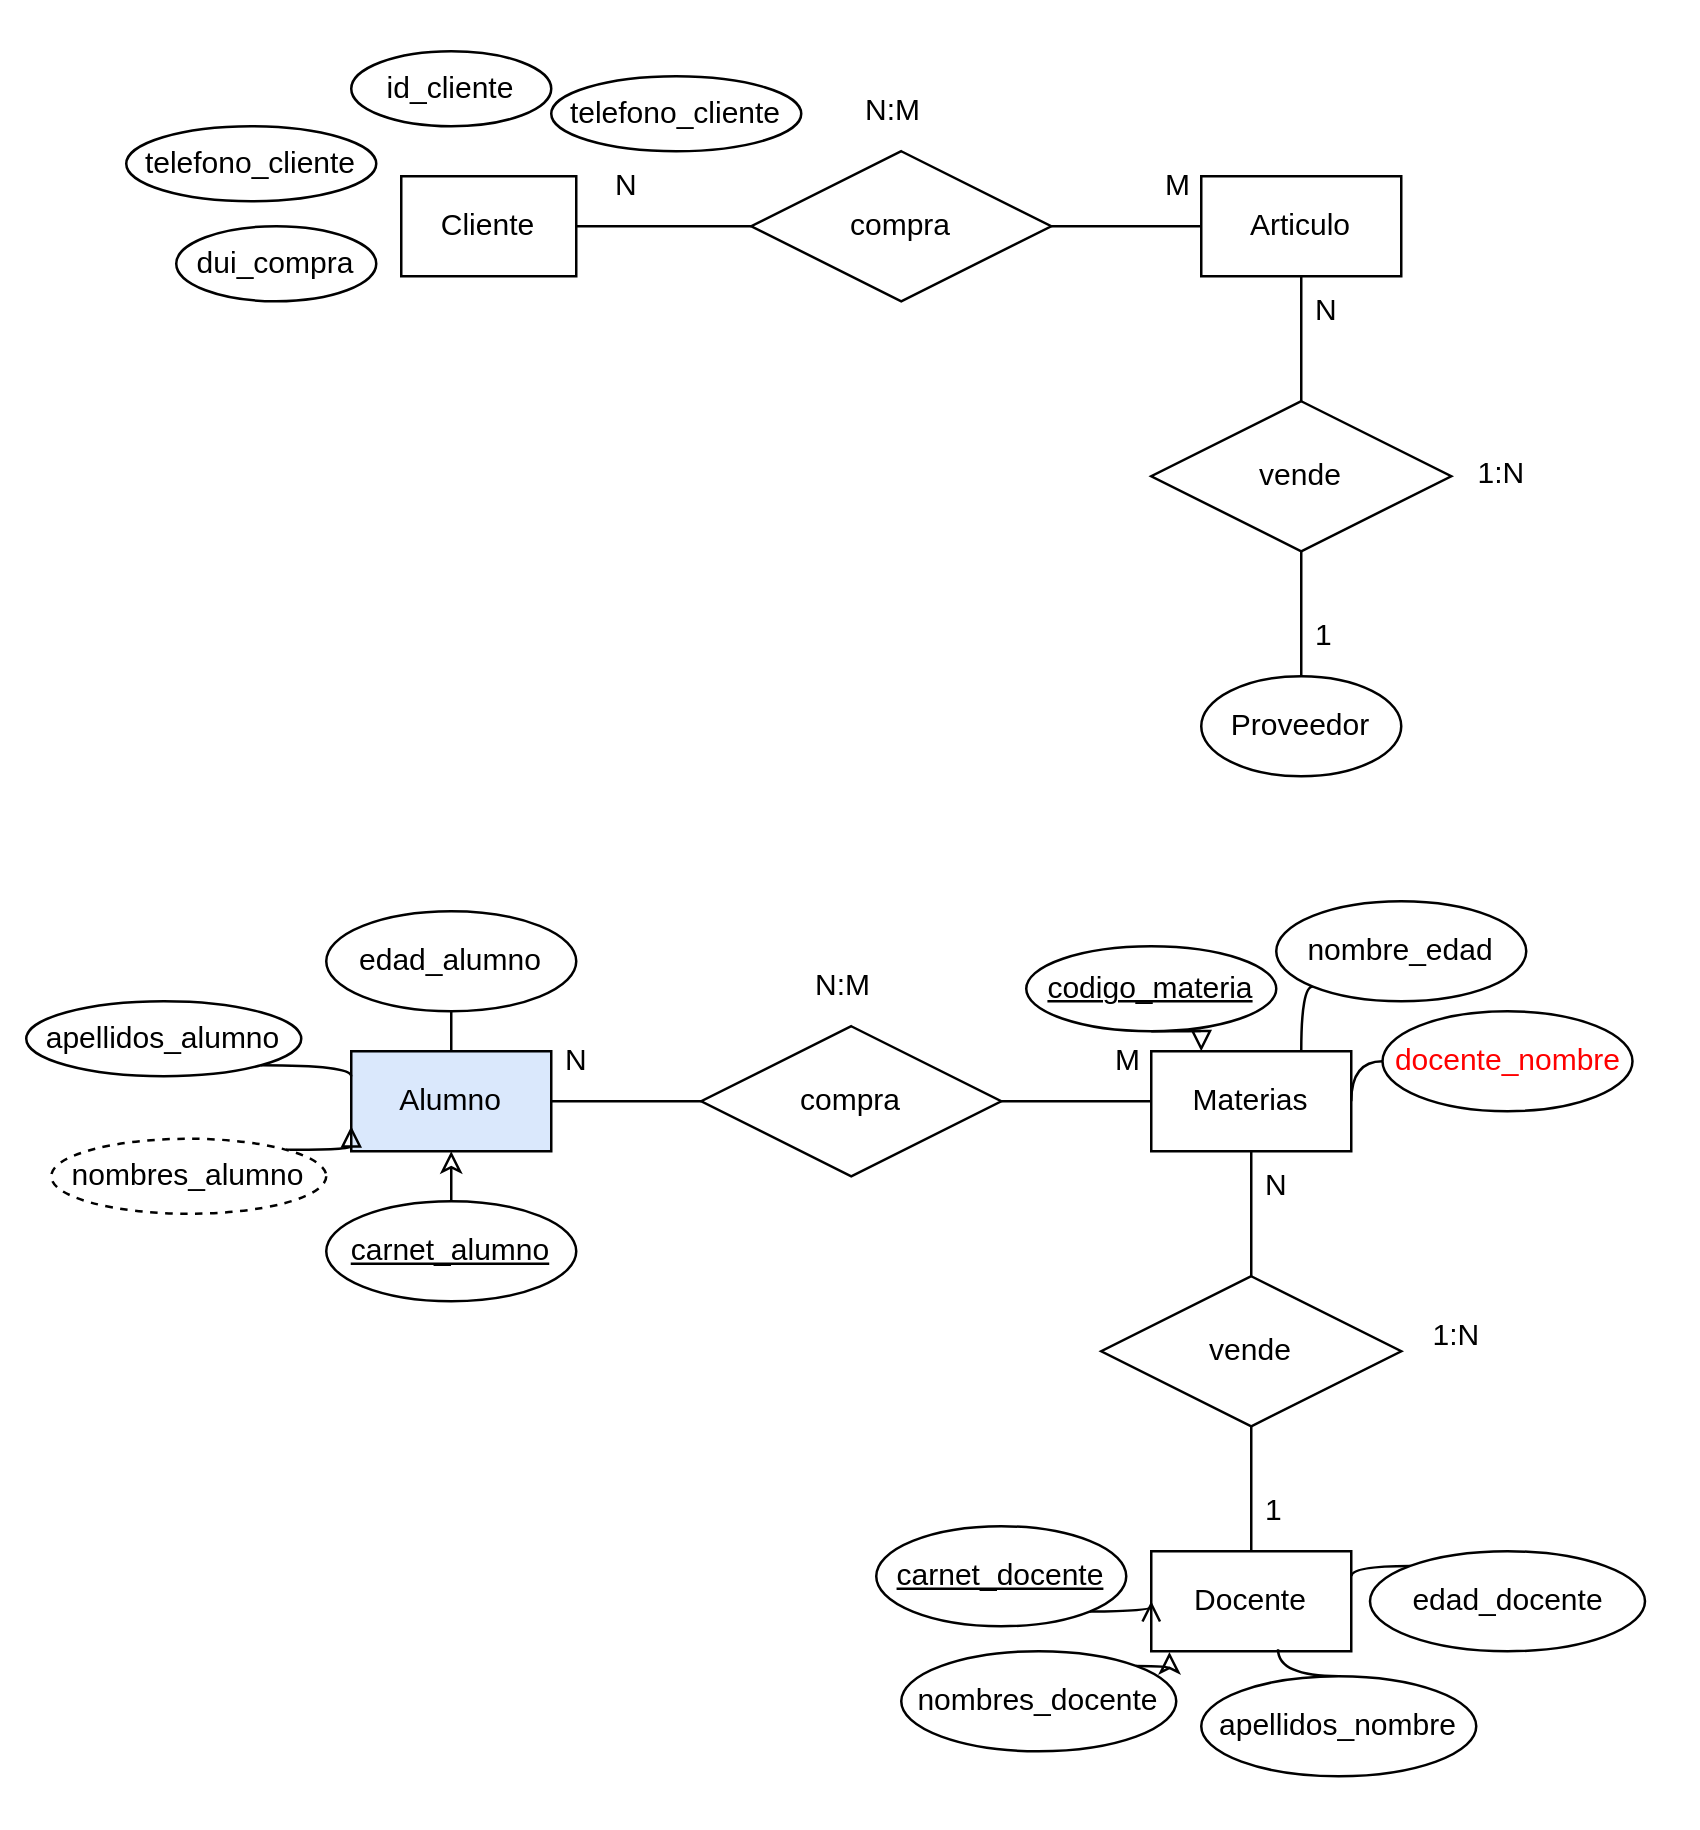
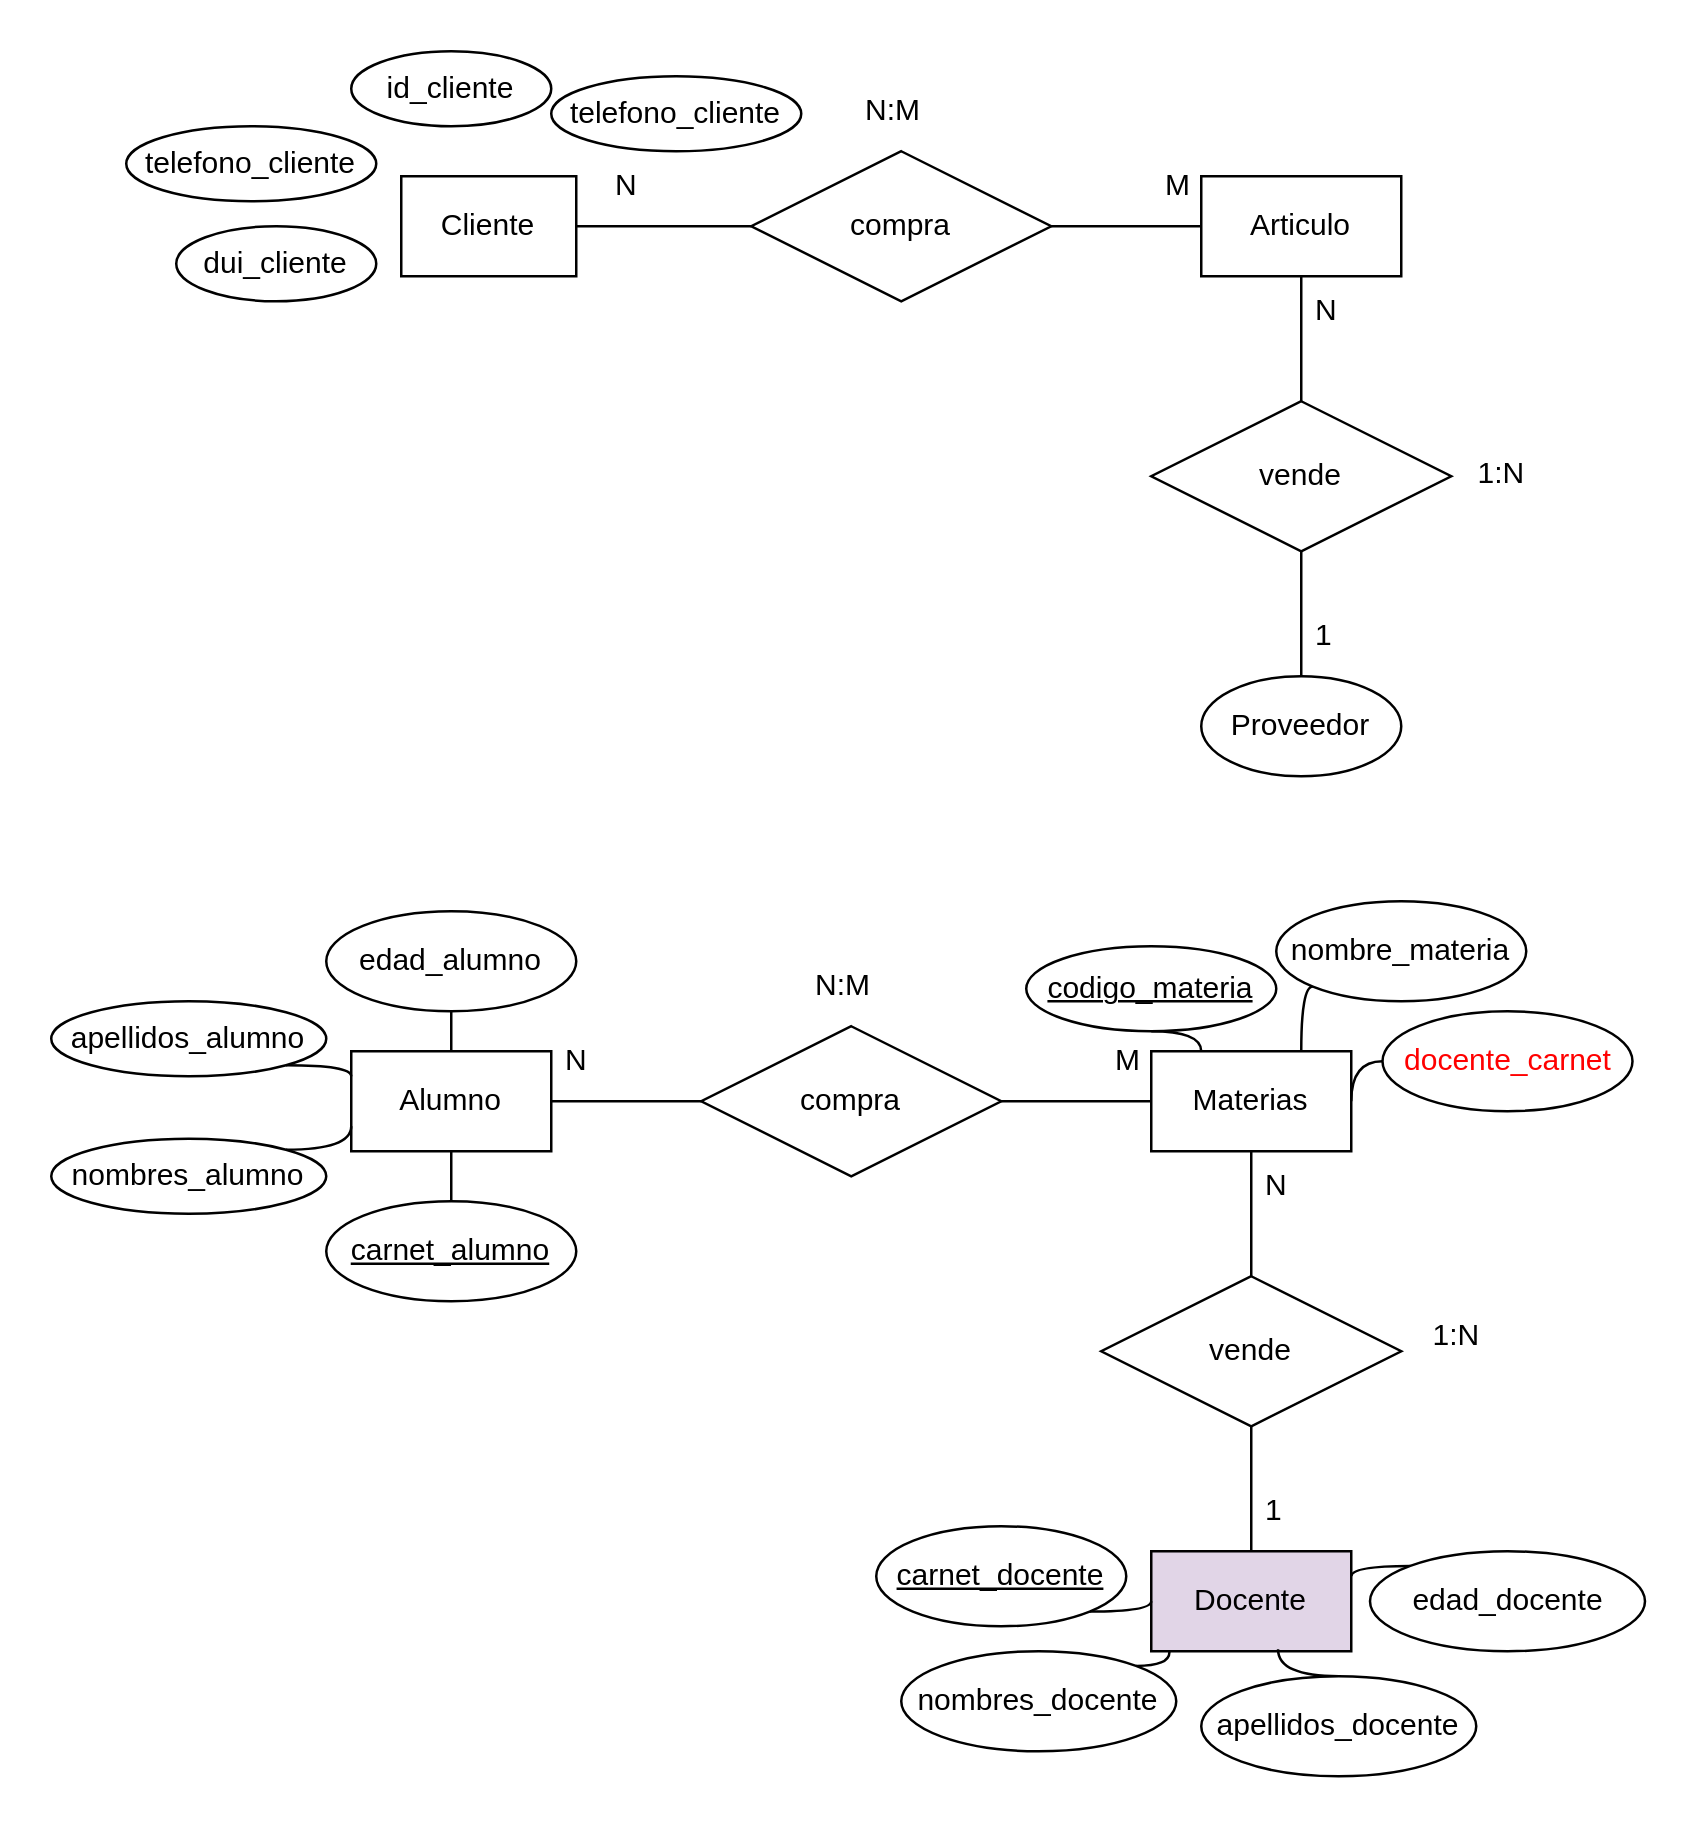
(276, 264) -> (276, 264)
(1401, 951) -> (1401, 951)
(1184, 1031) -> (1188, 1036)
(164, 1039) -> (189, 1039)
(1509, 1061) -> (1509, 1061)
(451, 1101) -> (451, 1101)
(318, 1149) -> (321, 1147)
(451, 1169) -> (451, 1163)
(189, 1176) -> (189, 1176)
(1251, 1601) -> (1251, 1601)
(1138, 1610) -> (1138, 1609)
(1156, 1666) -> (1157, 1664)
(1339, 1726) -> (1339, 1726)
